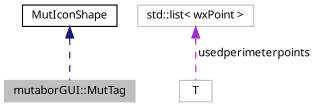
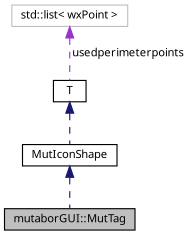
(70, 91) -> (70, 219)
(196, 91) -> (70, 91)
none -> (70, 129)
